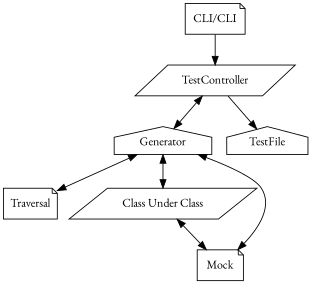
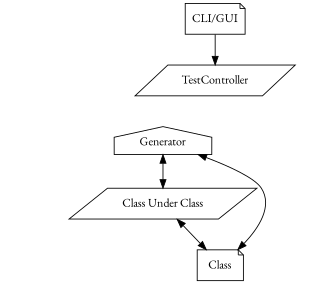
(215, 19) -> (215, 19)
(188, 112) -> none
(267, 142) -> none
(30, 204) -> none
(220, 265) -> (220, 265)
